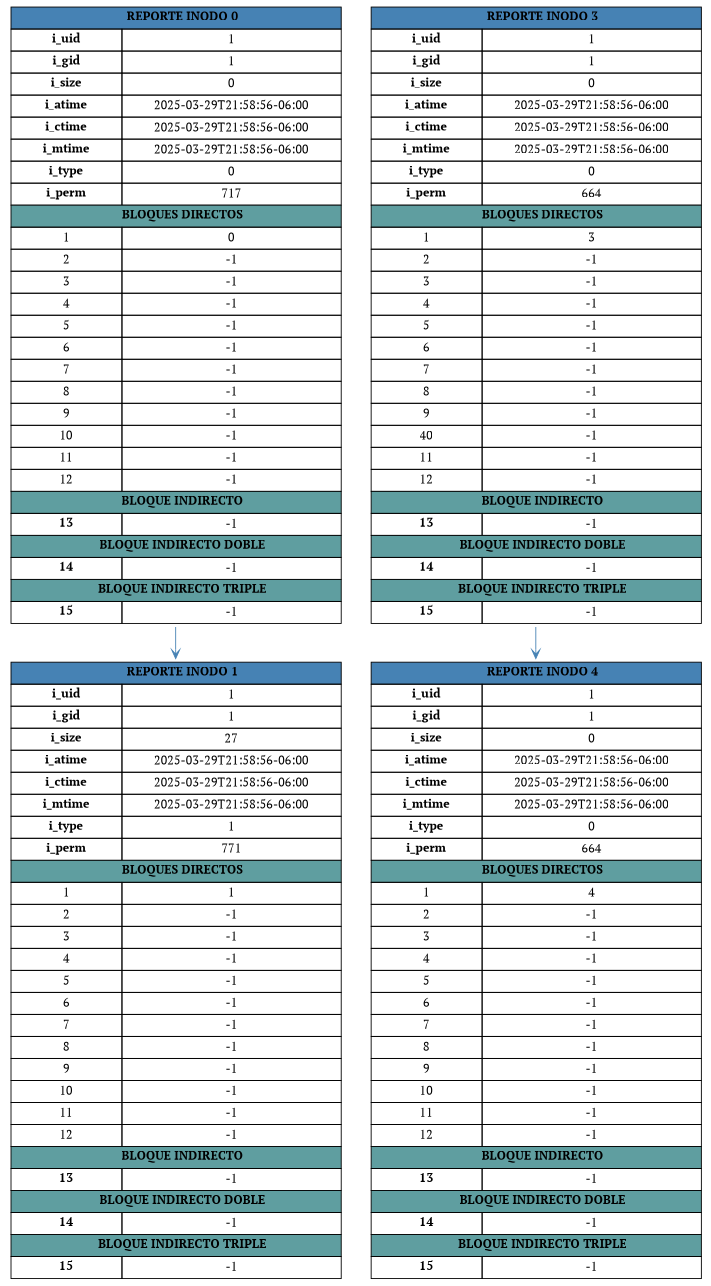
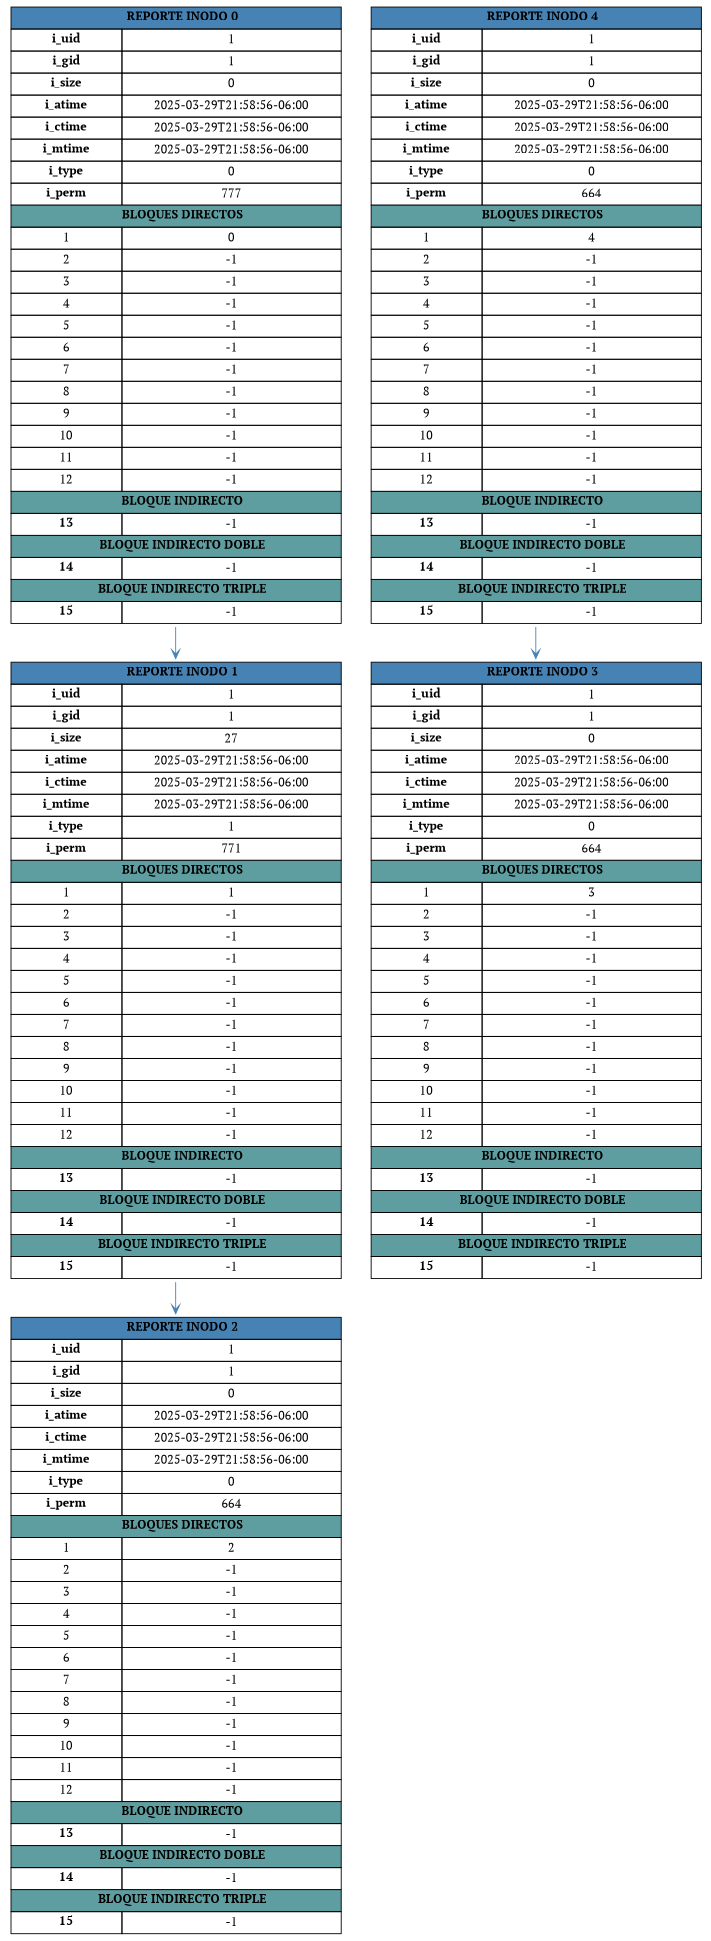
(232, 194) -> (232, 194)
(427, 436) -> (427, 1091)
(536, 638) -> (536, 638)
none -> (176, 1626)
